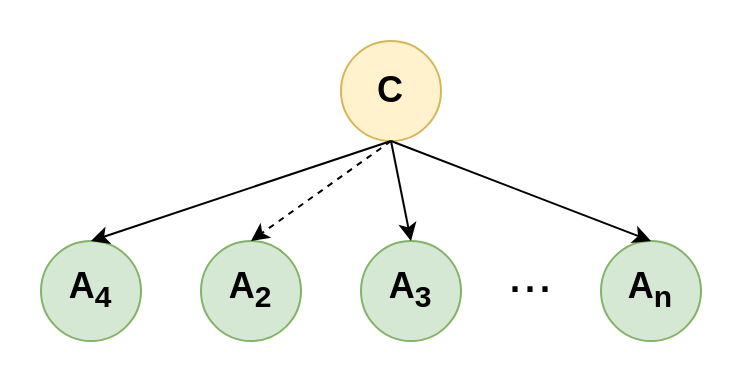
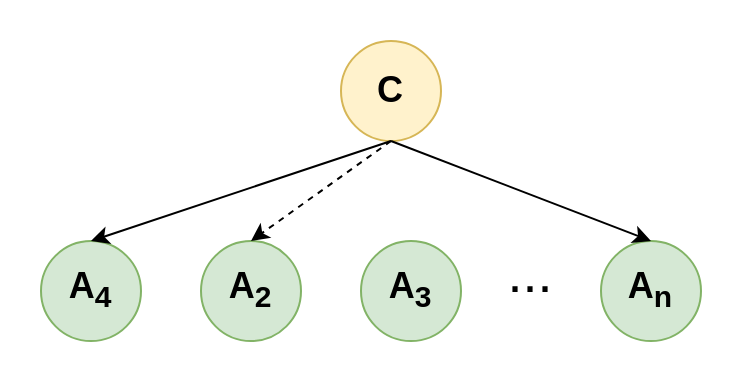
(400, 186) -> none
